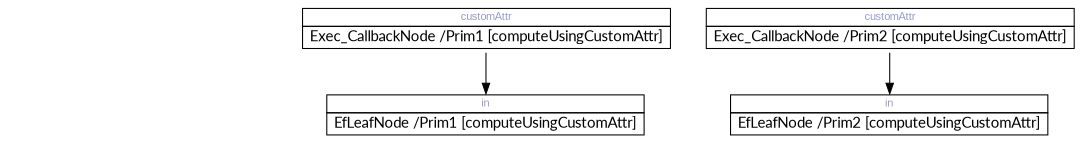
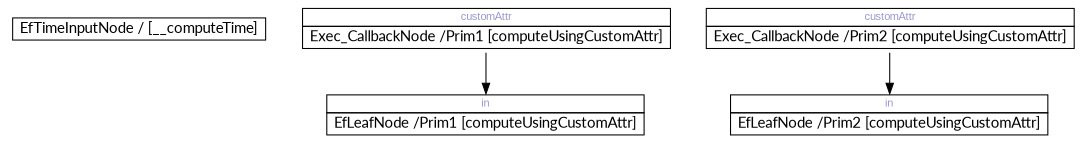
none -> (139, 28)
